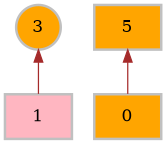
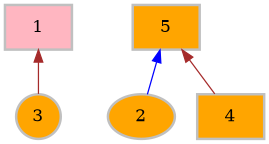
(38, 78) -> (38, 78)
(128, 117) -> (231, 117)
none -> (141, 117)
